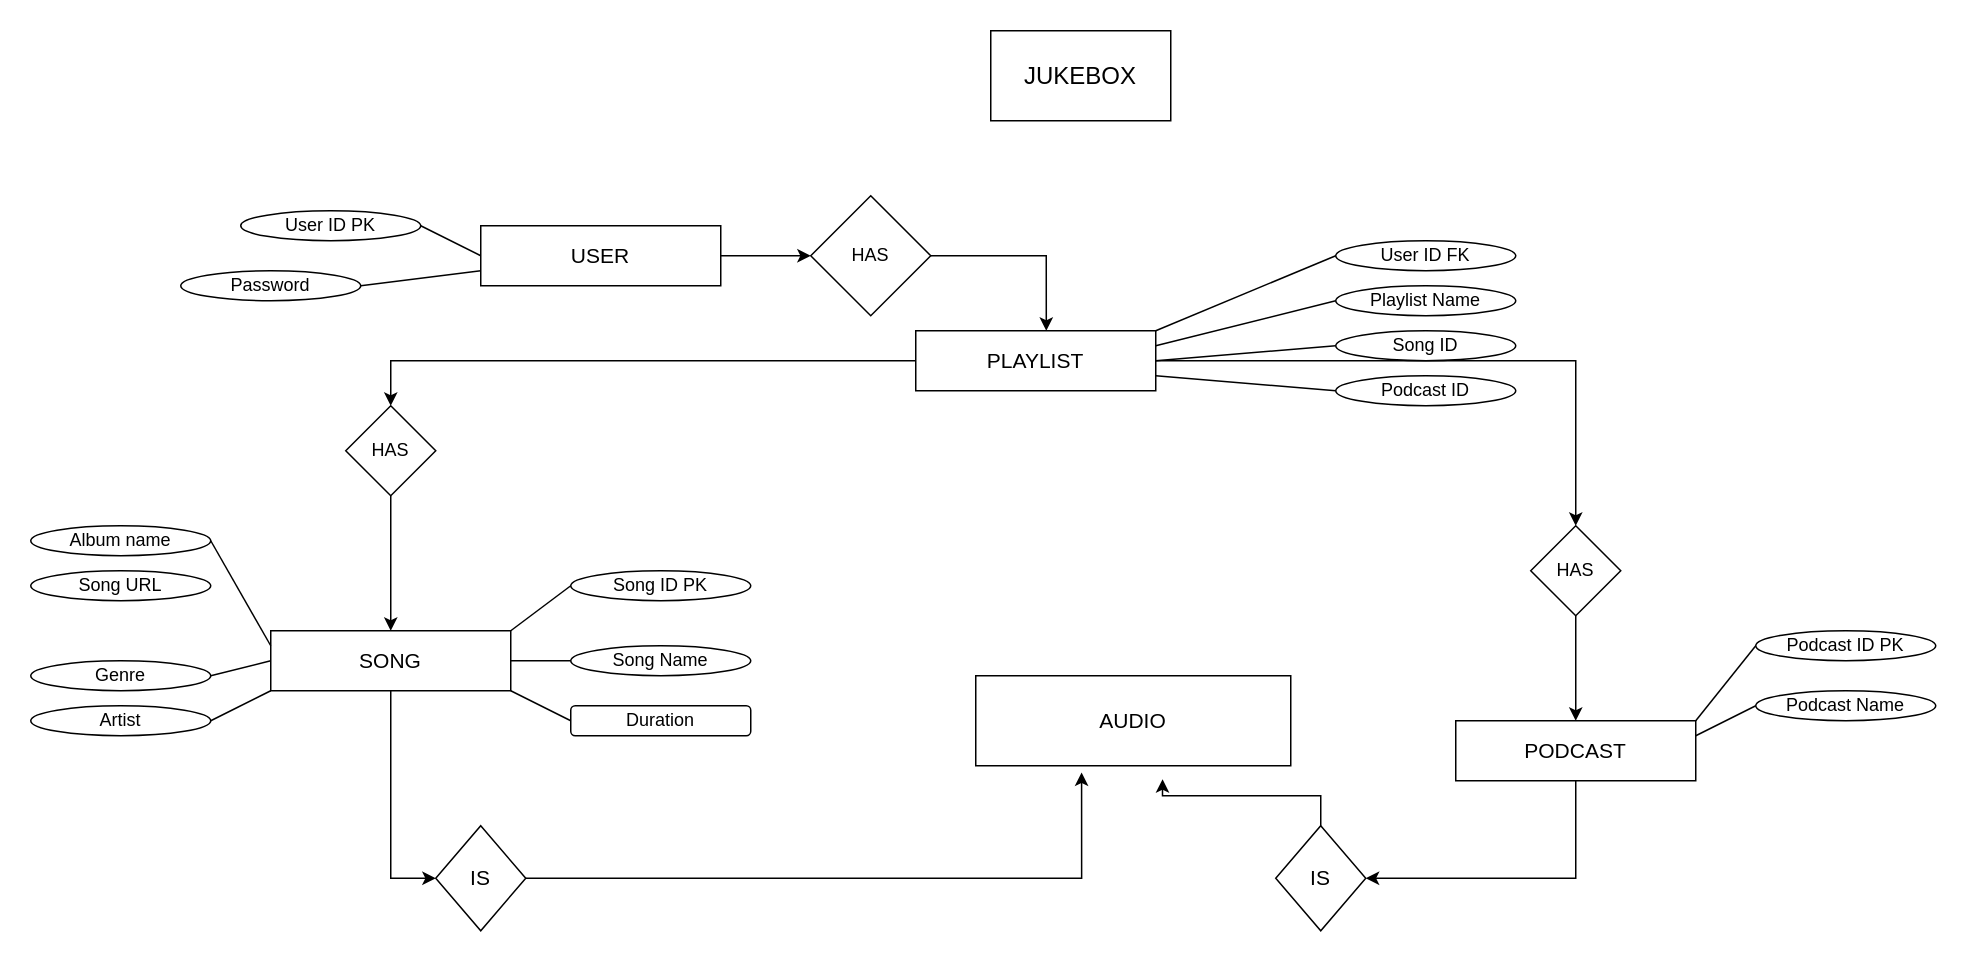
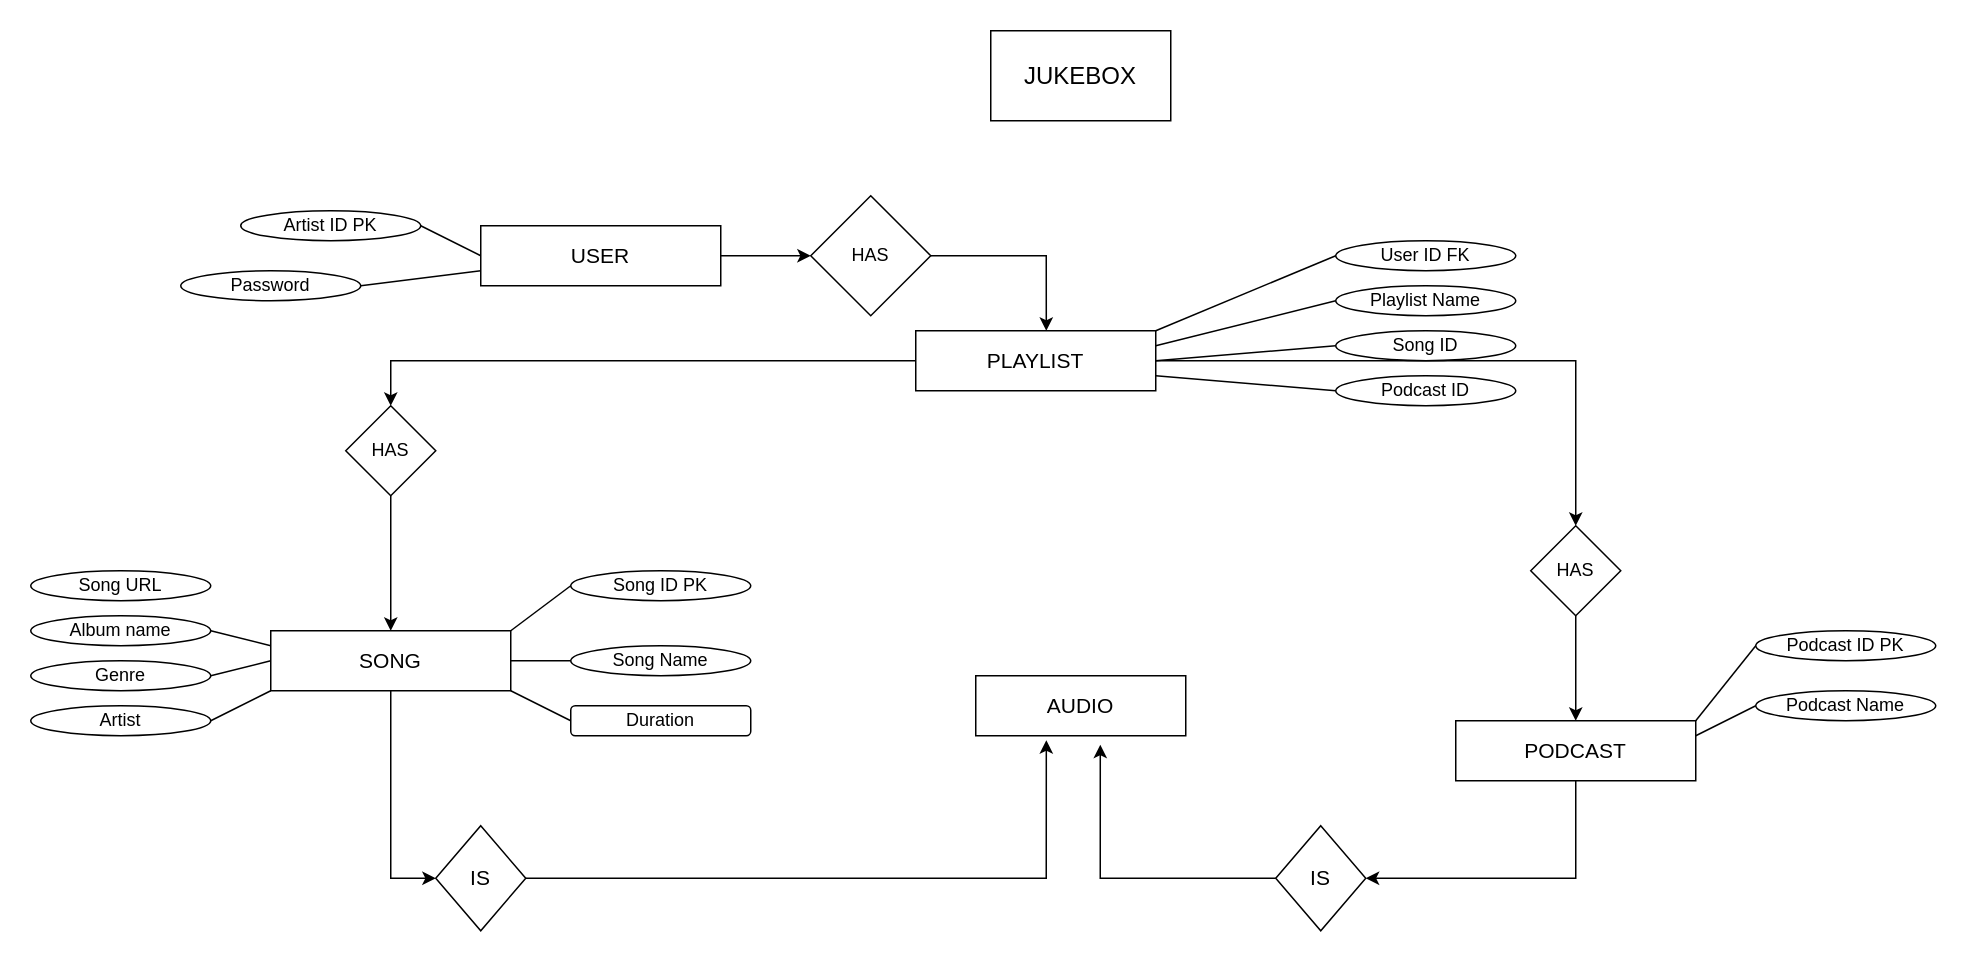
(331, 226) -> (331, 226)
(121, 541) -> (121, 631)
(1133, 721) -> (1081, 706)
